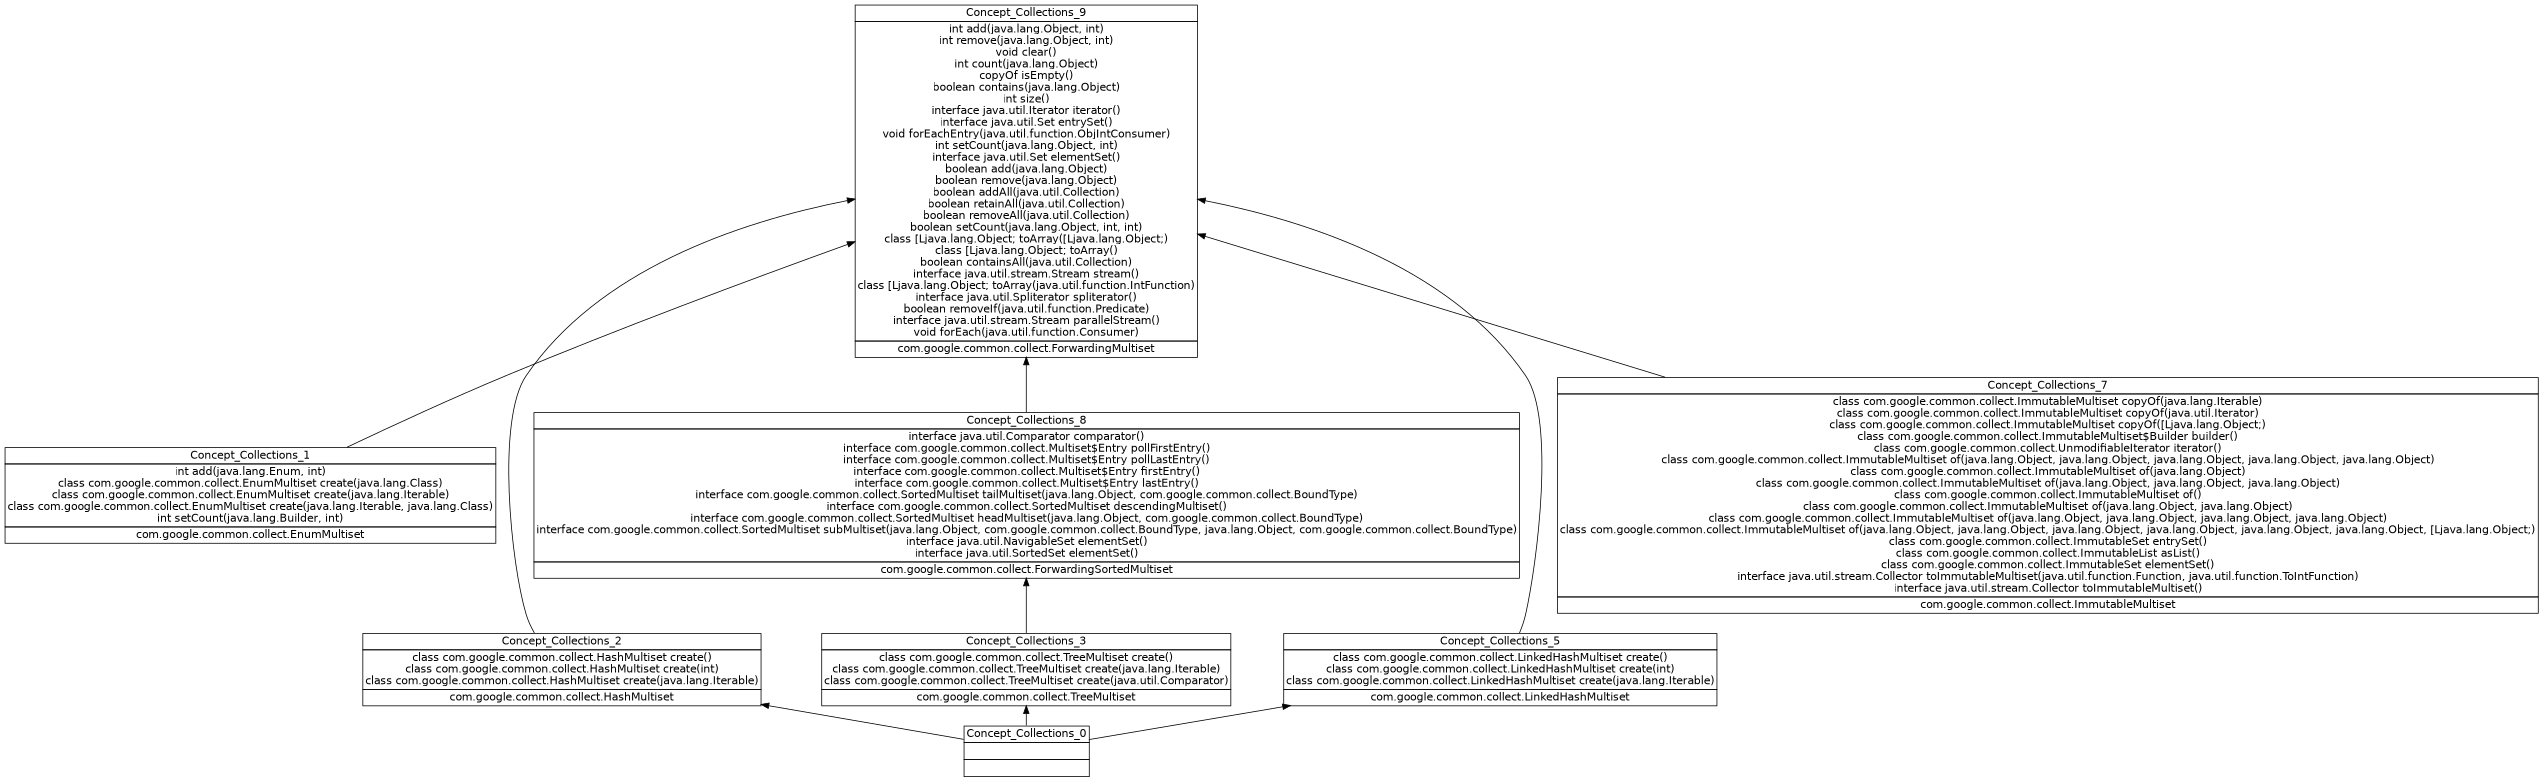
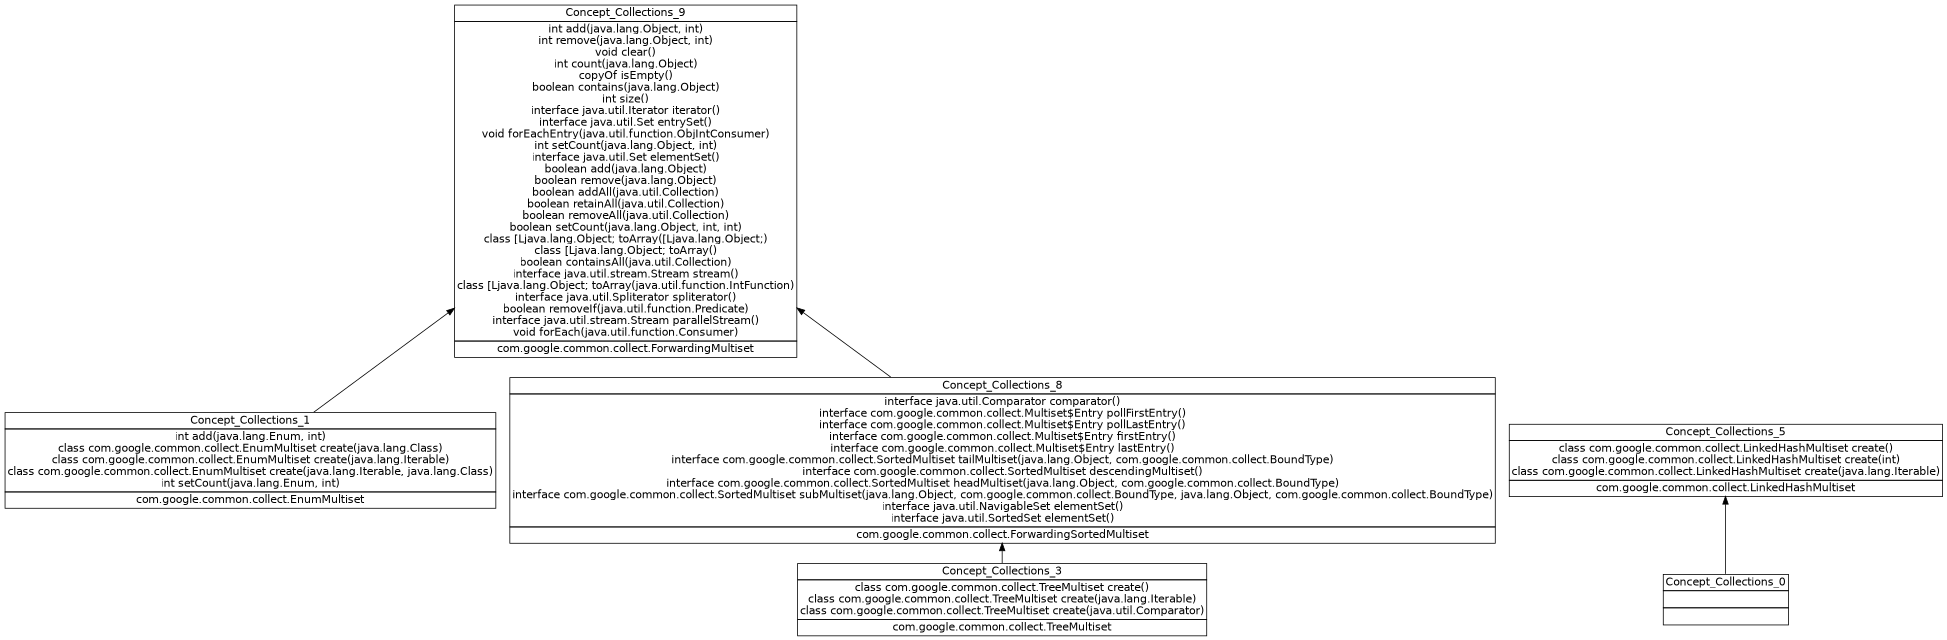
(1489, 333) -> none
(2048, 495) -> none
(250, 518) -> (250, 483)
(562, 669) -> none
(1026, 720) -> none
